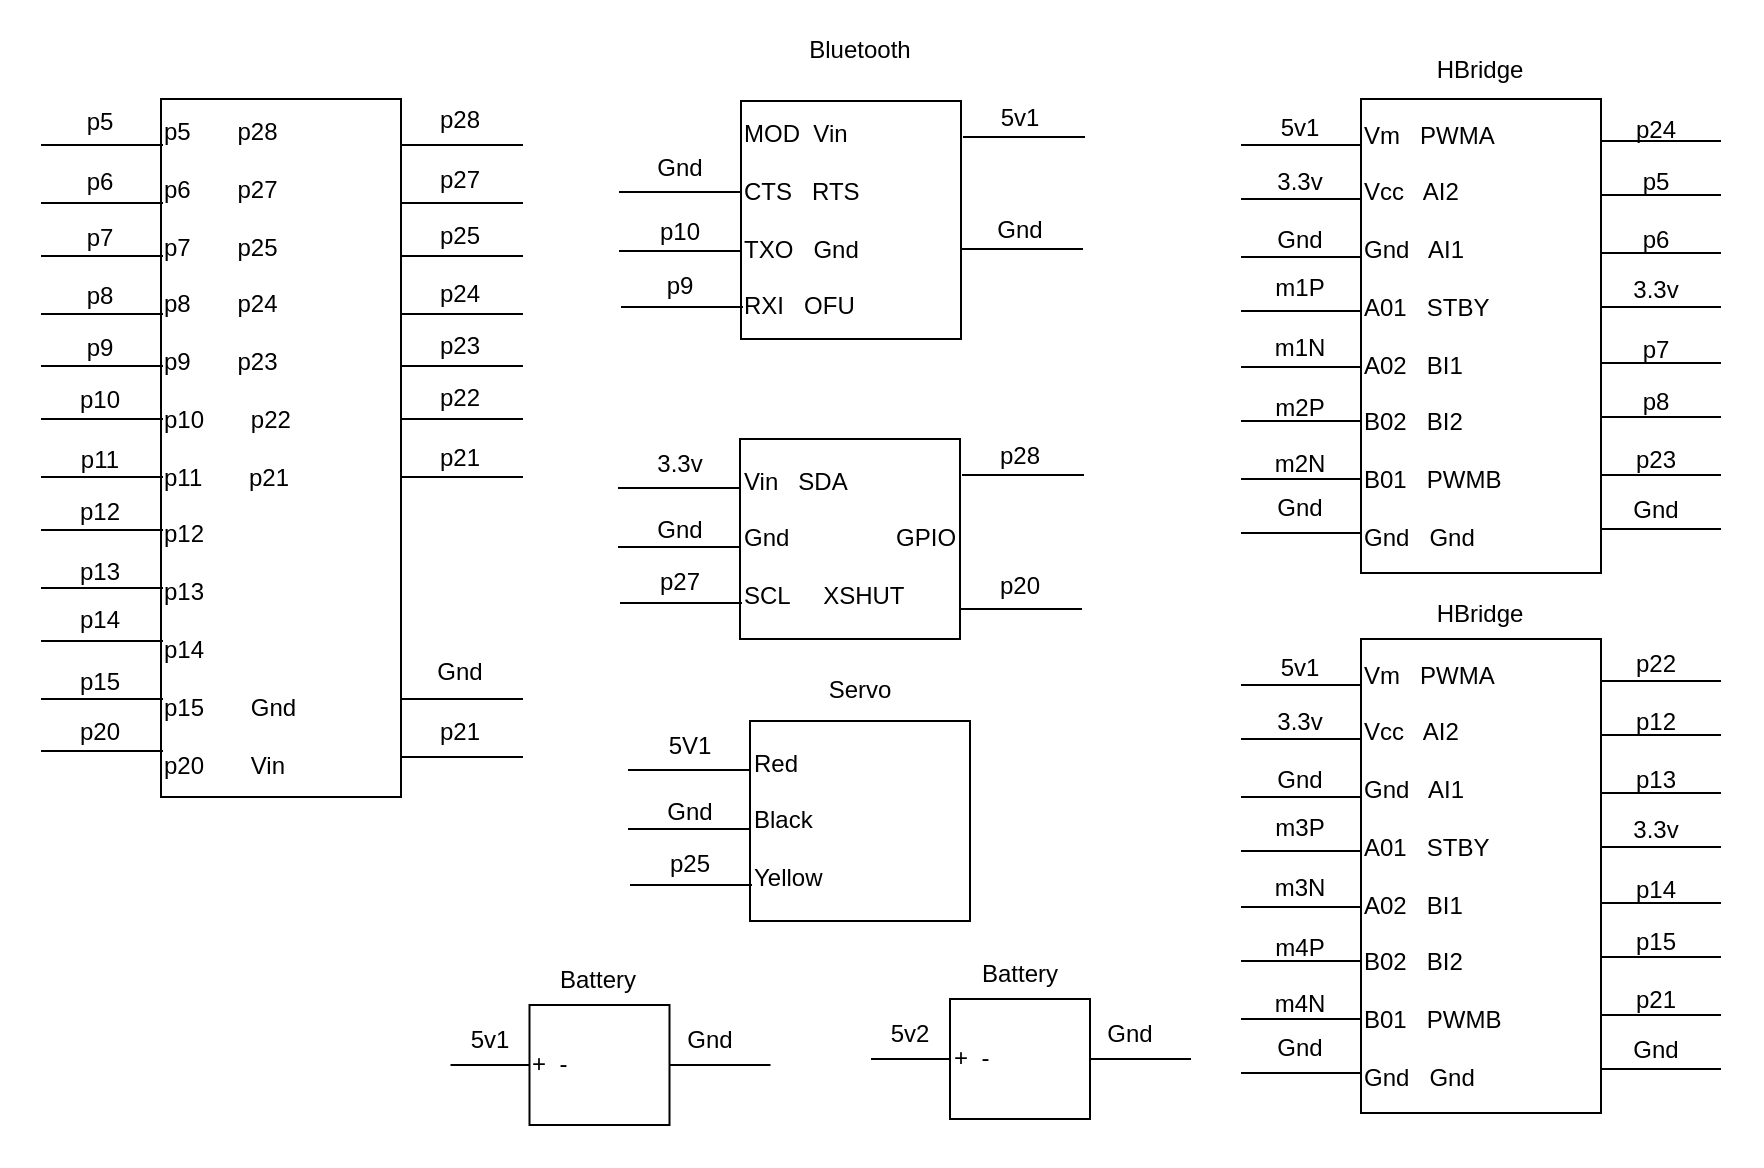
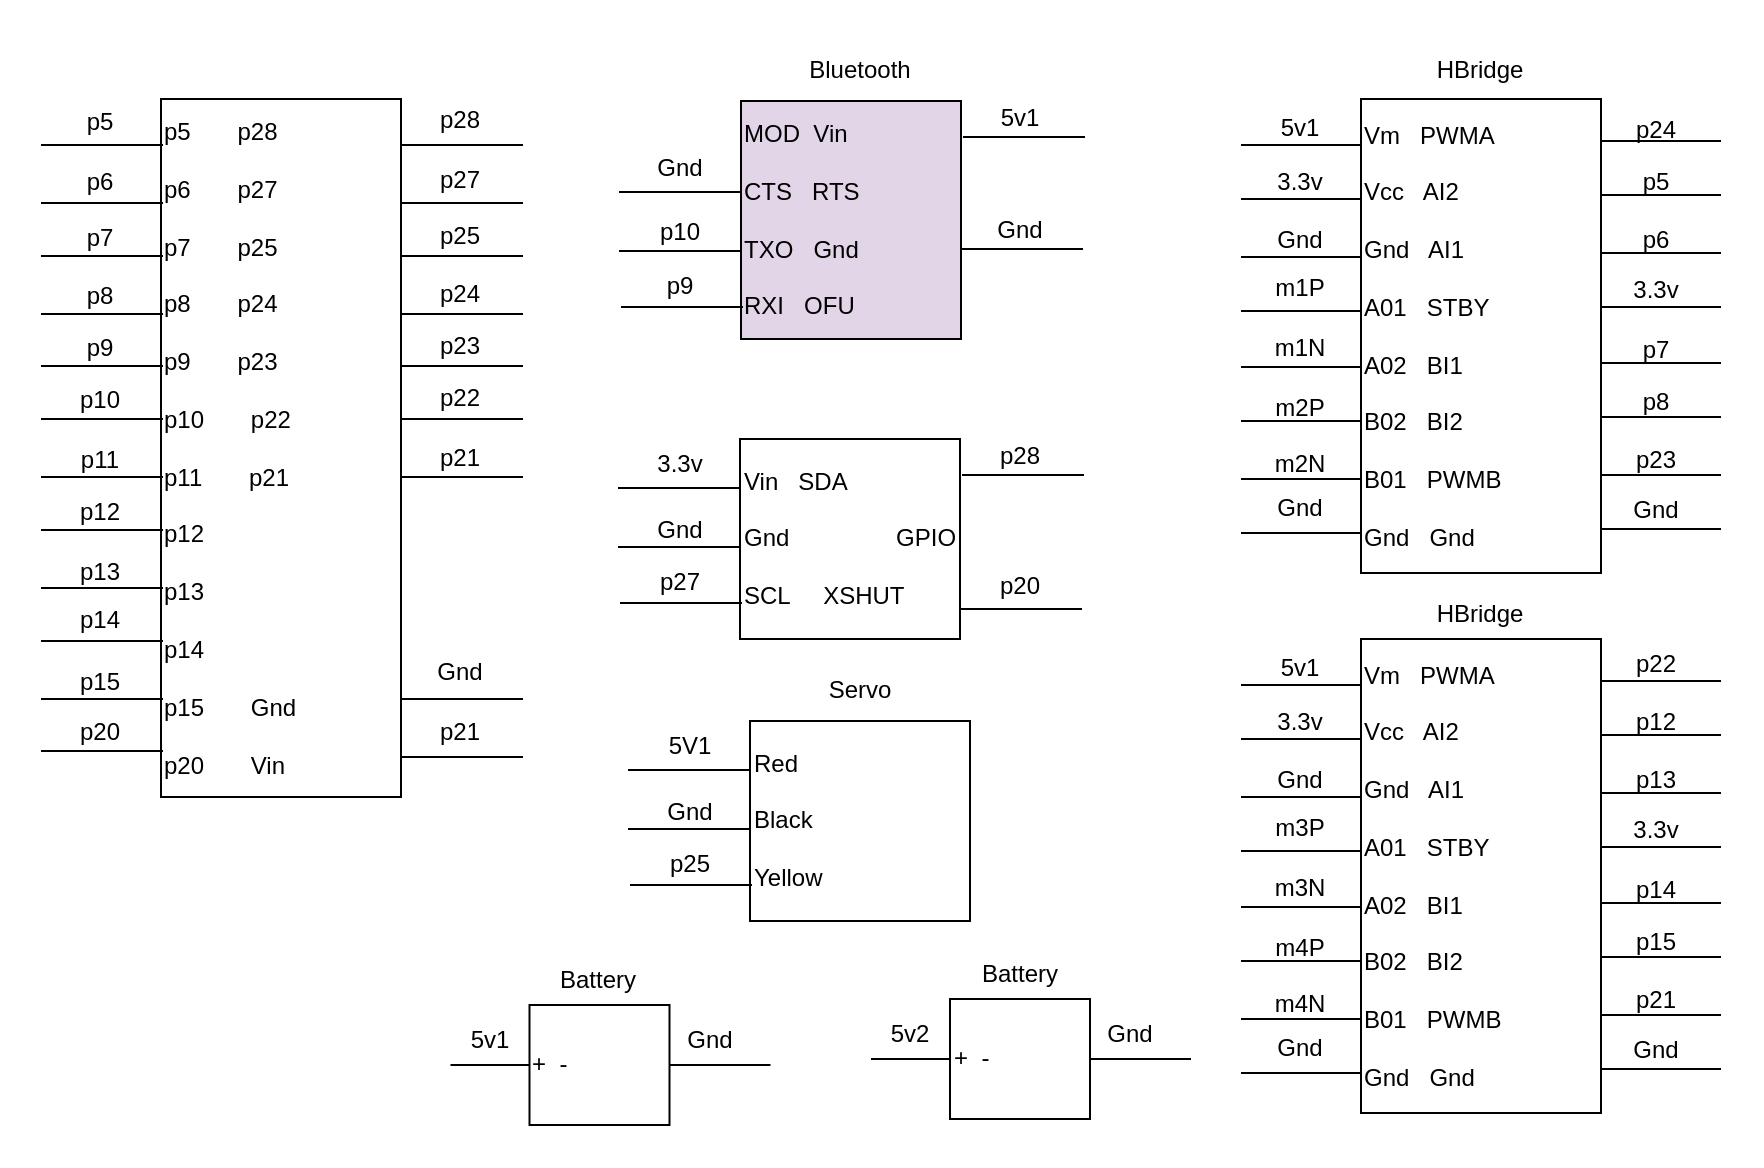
(861, 51) -> (861, 71)
(851, 220) -> (851, 220)
